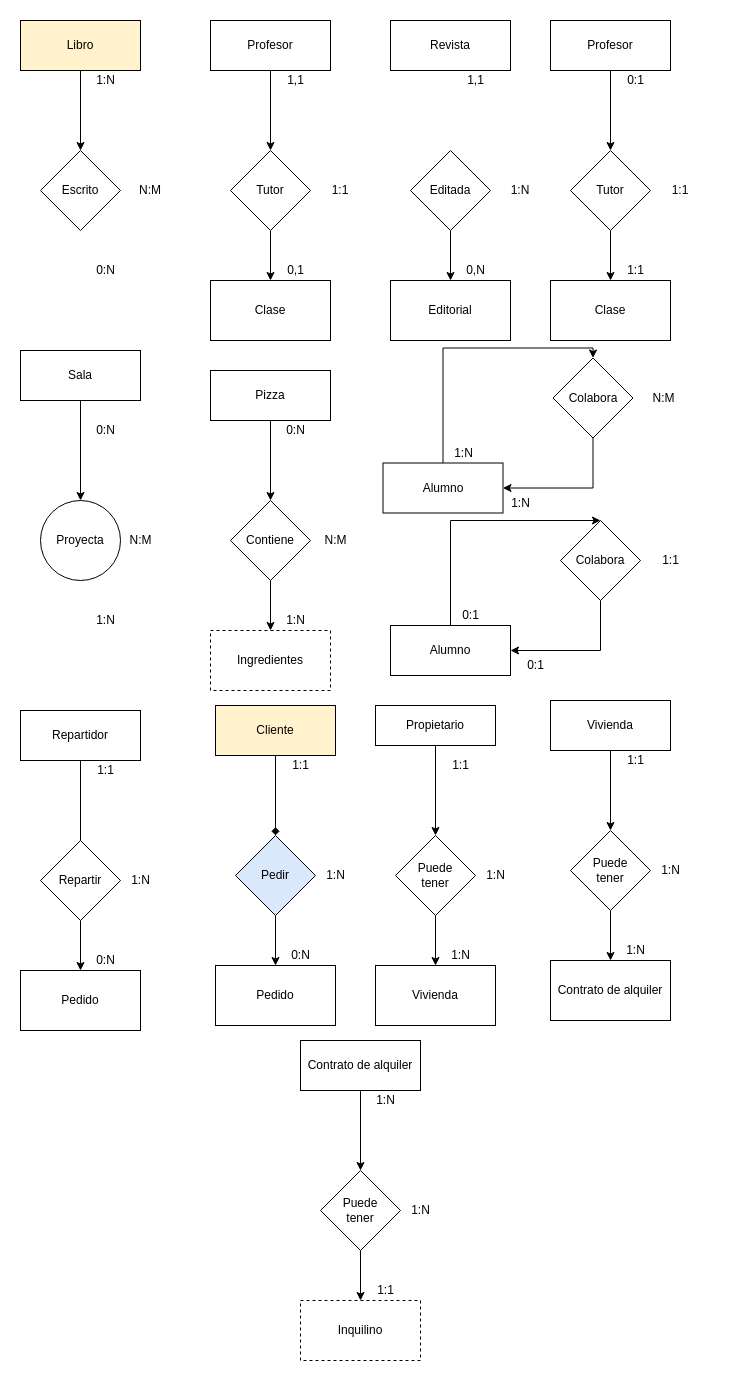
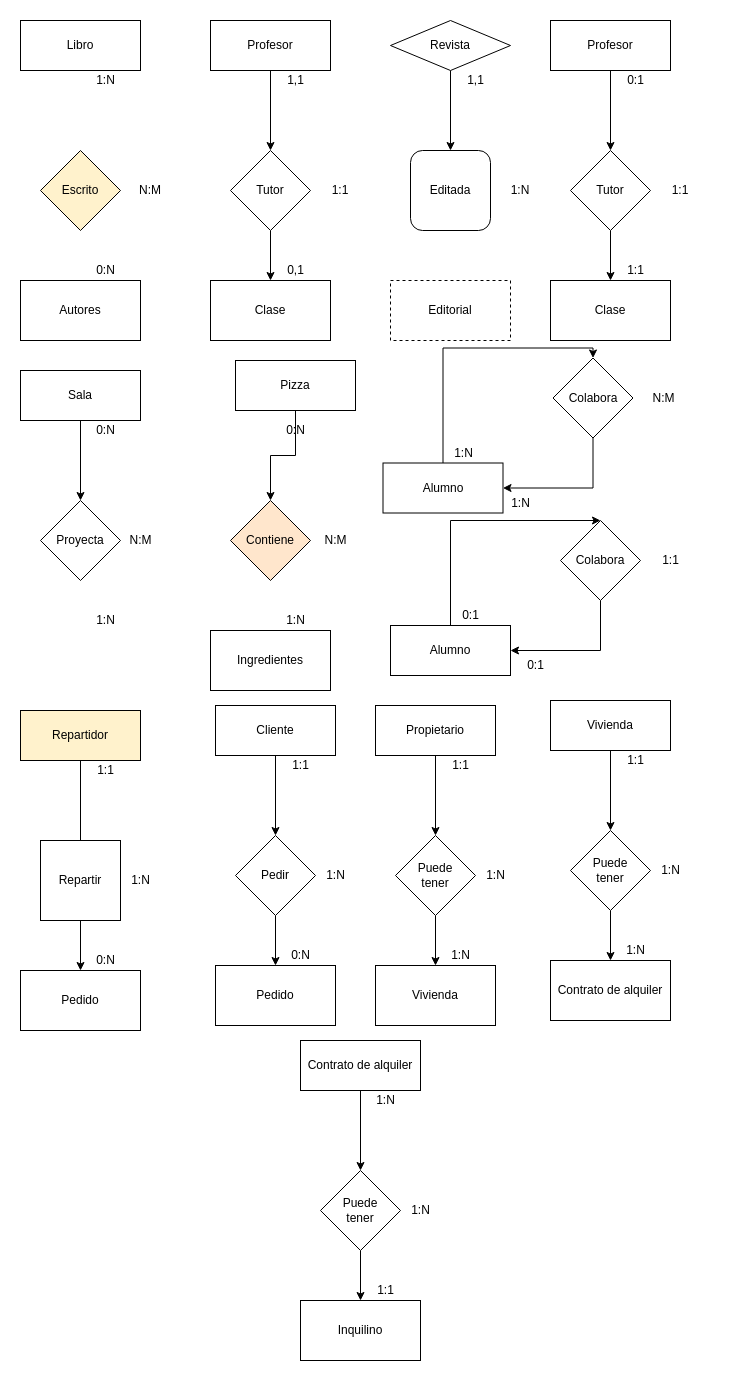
(81, 46) -> (81, 46)
(451, 46) -> (451, 46)
(81, 107) -> none
none -> (451, 107)
(81, 191) -> (81, 191)
(451, 191) -> (451, 191)
(451, 252) -> none
(476, 271) -> none
none -> (81, 311)
(451, 311) -> (451, 311)
(81, 376) -> (81, 396)
(271, 396) -> (296, 386)
(81, 541) -> (81, 541)
(271, 541) -> (271, 541)
(271, 602) -> none
(271, 661) -> (271, 661)
(436, 726) -> (436, 731)
(276, 731) -> (276, 731)
(81, 736) -> (81, 736)
(276, 826) -> (276, 827)
(276, 876) -> (276, 876)
(81, 881) -> (81, 881)
(361, 1331) -> (361, 1331)
